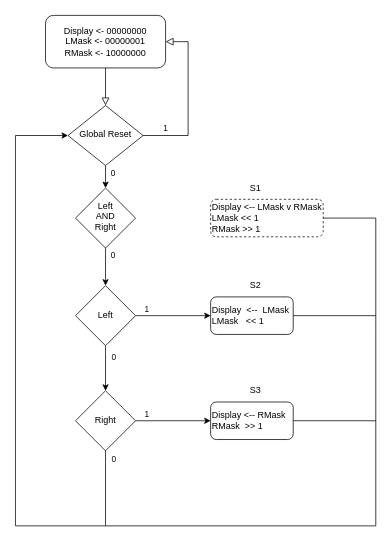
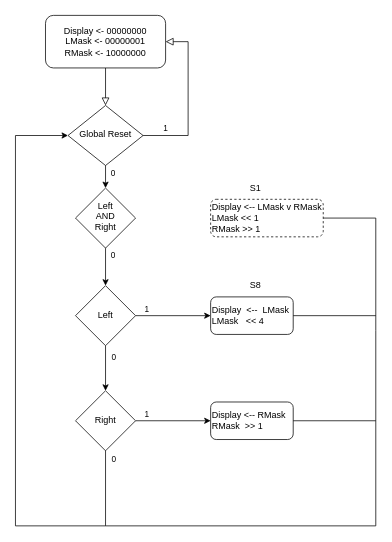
(255, 285) -> (255, 285)
(252, 315) -> (252, 315)
(255, 390) -> none
